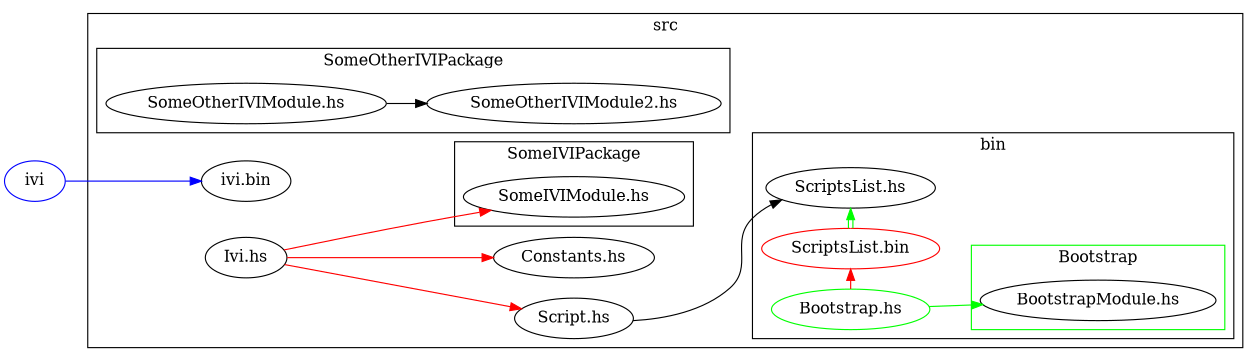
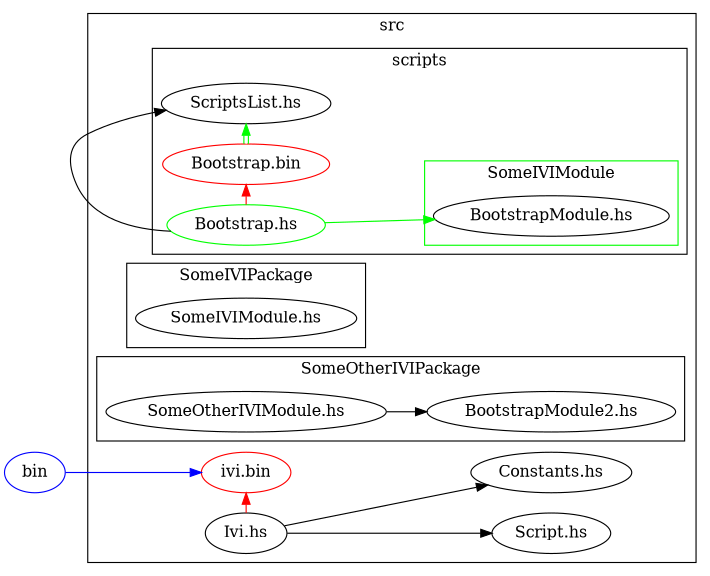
(574, 104) -> (551, 412)
(993, 146) -> (420, 61)
(35, 181) -> (35, 472)
(246, 181) -> (246, 472)
(382, 230) -> (246, 509)
(851, 249) -> (246, 164)
(385, 258) -> (381, 507)
(1098, 258) -> (551, 174)
(397, 286) -> (384, 533)
(728, 290) -> (73, 176)
